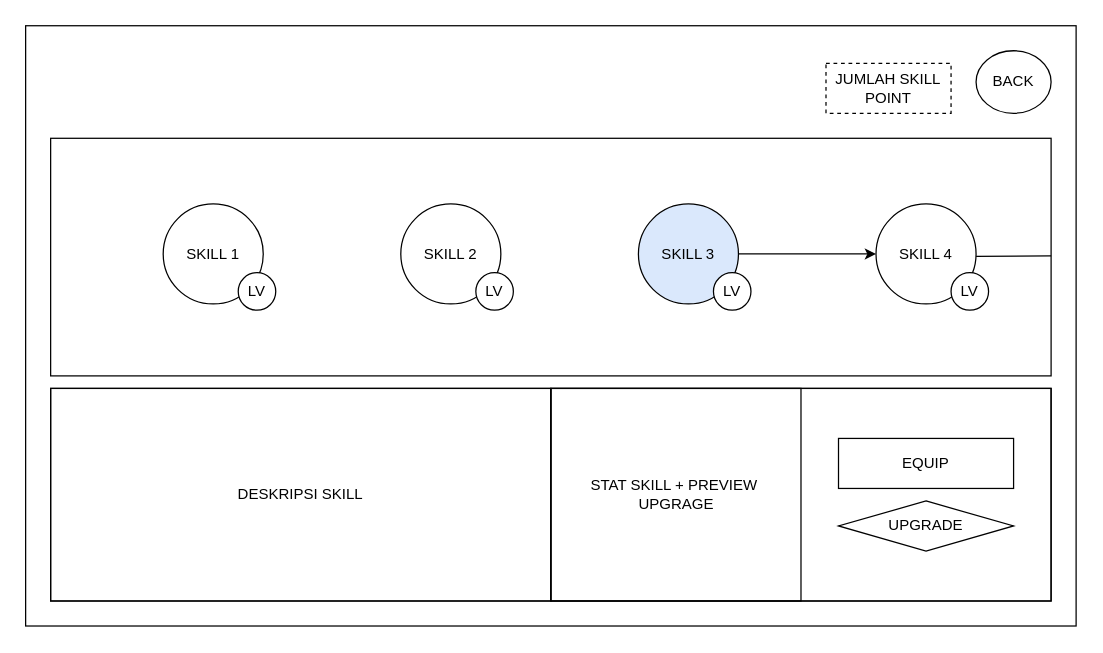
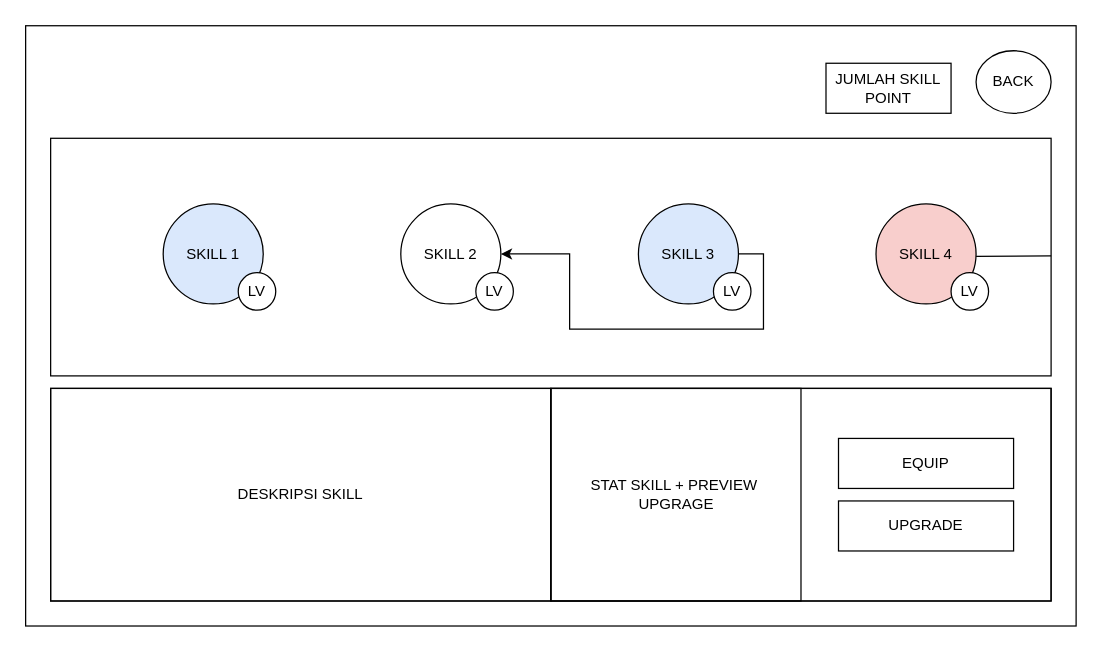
(888, 88) -> (888, 88)
(213, 254) -> (213, 254)
(814, 254) -> (638, 329)
(926, 254) -> (926, 254)
(926, 526) -> (926, 526)
